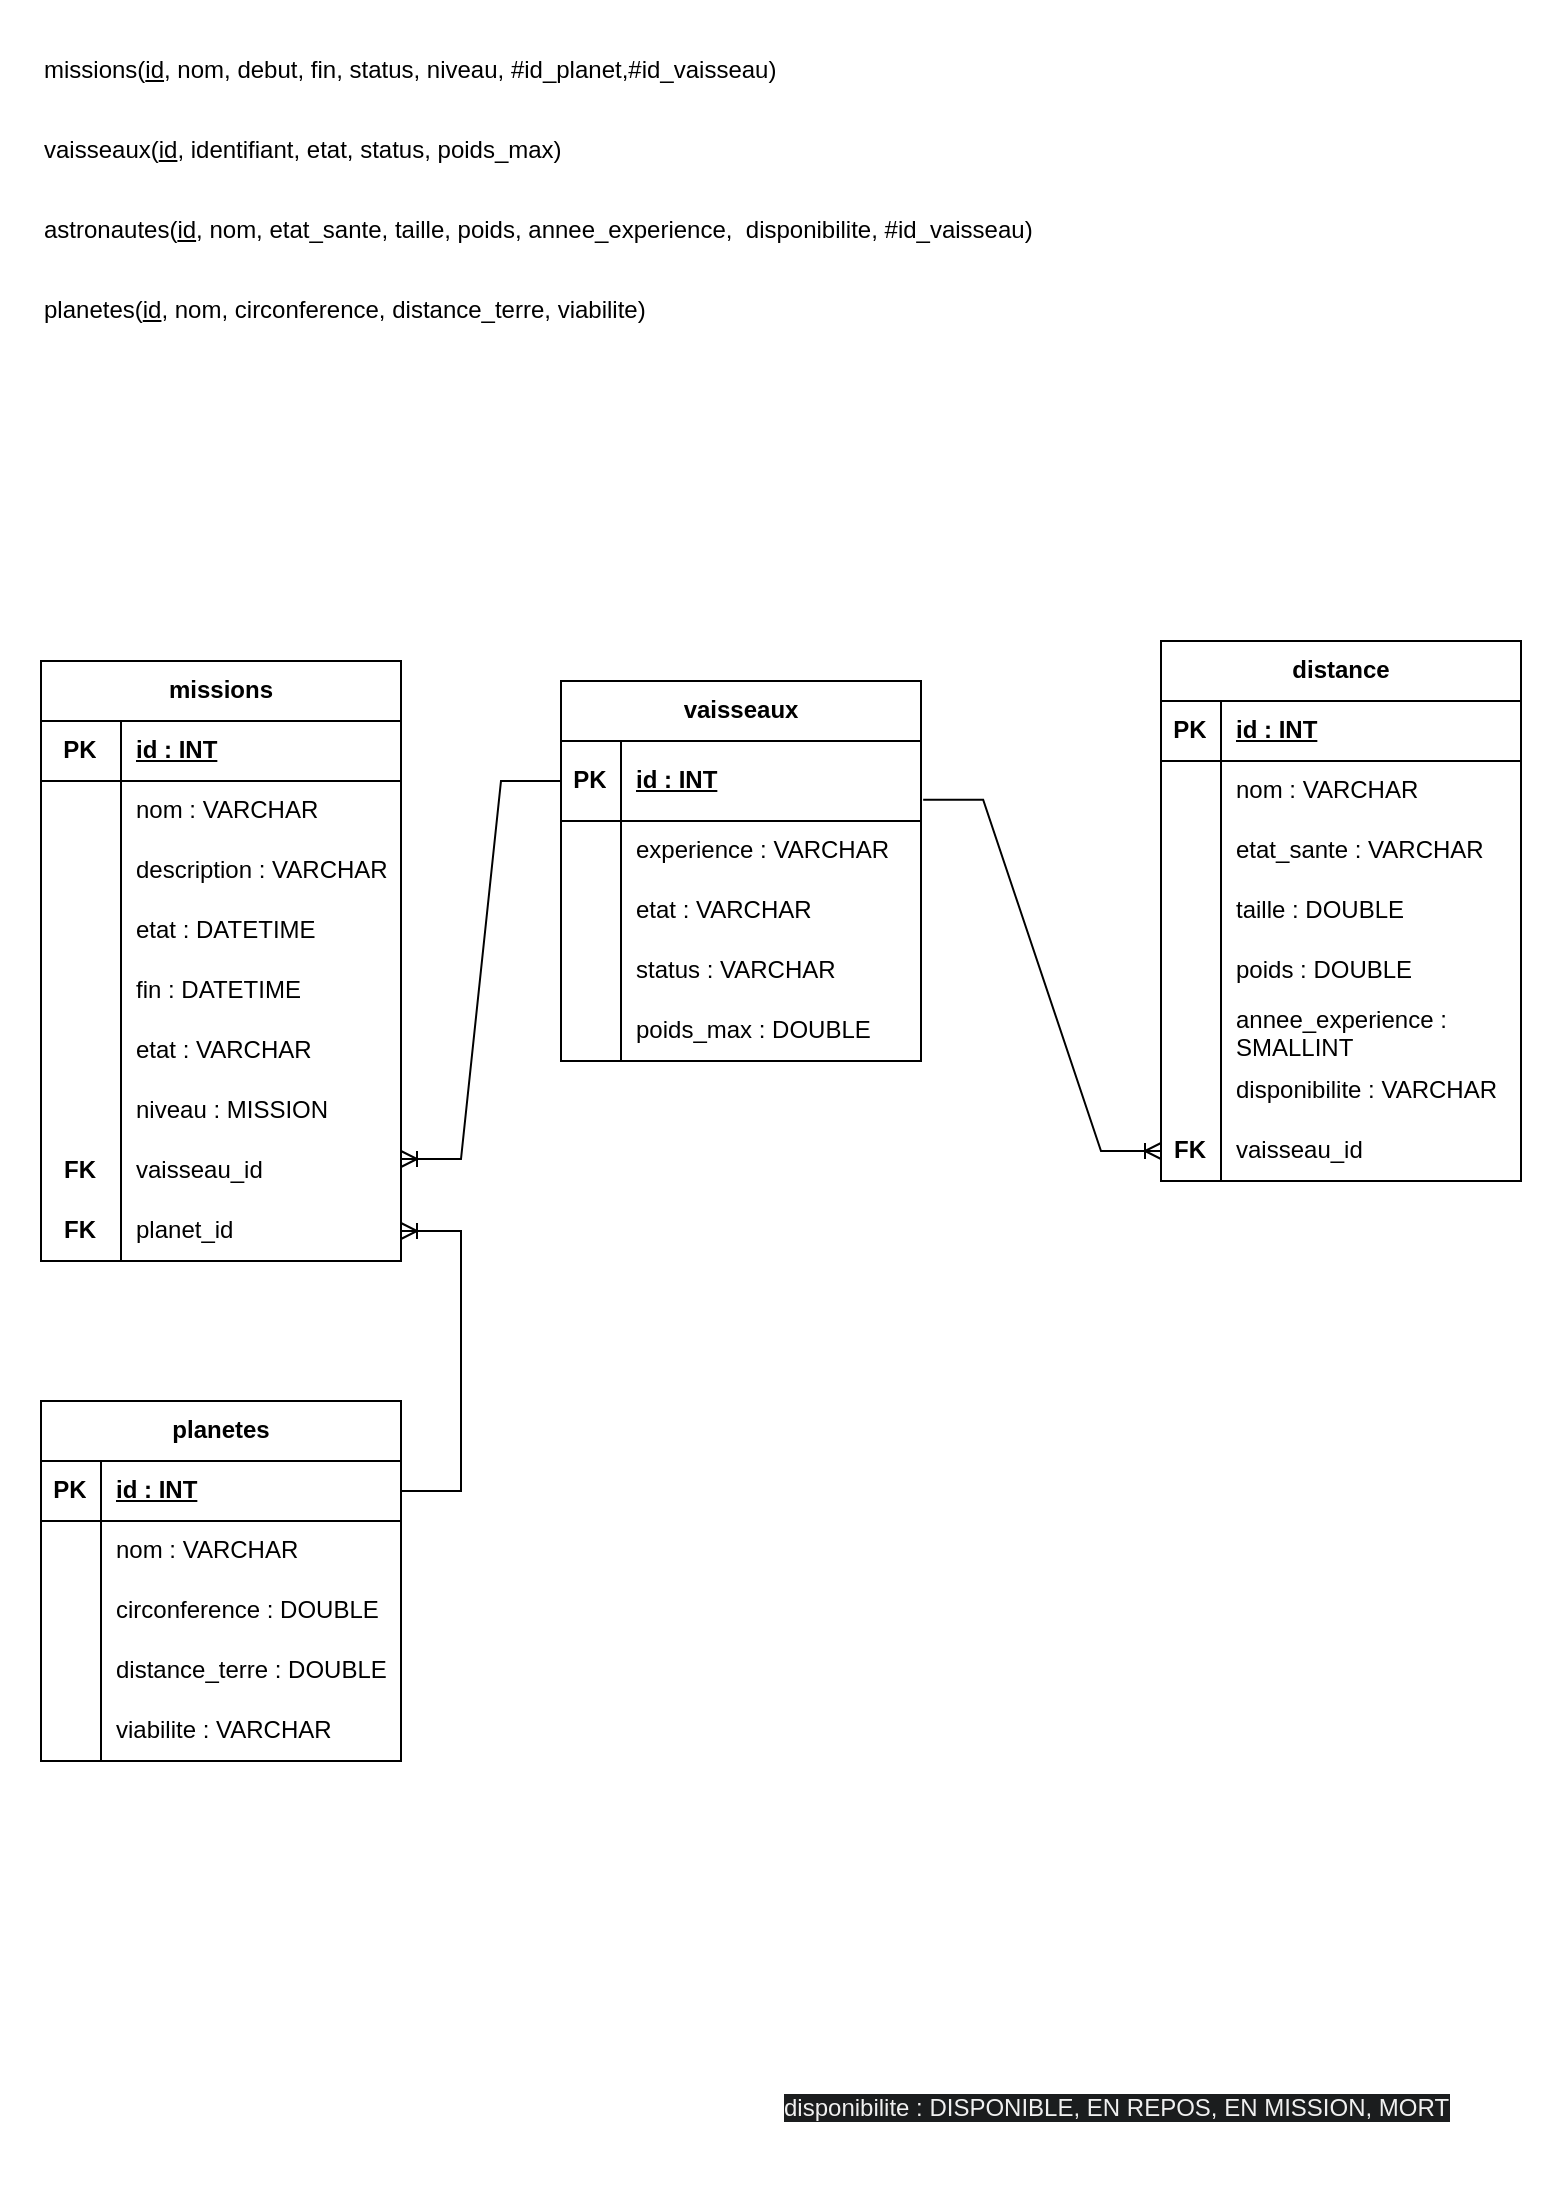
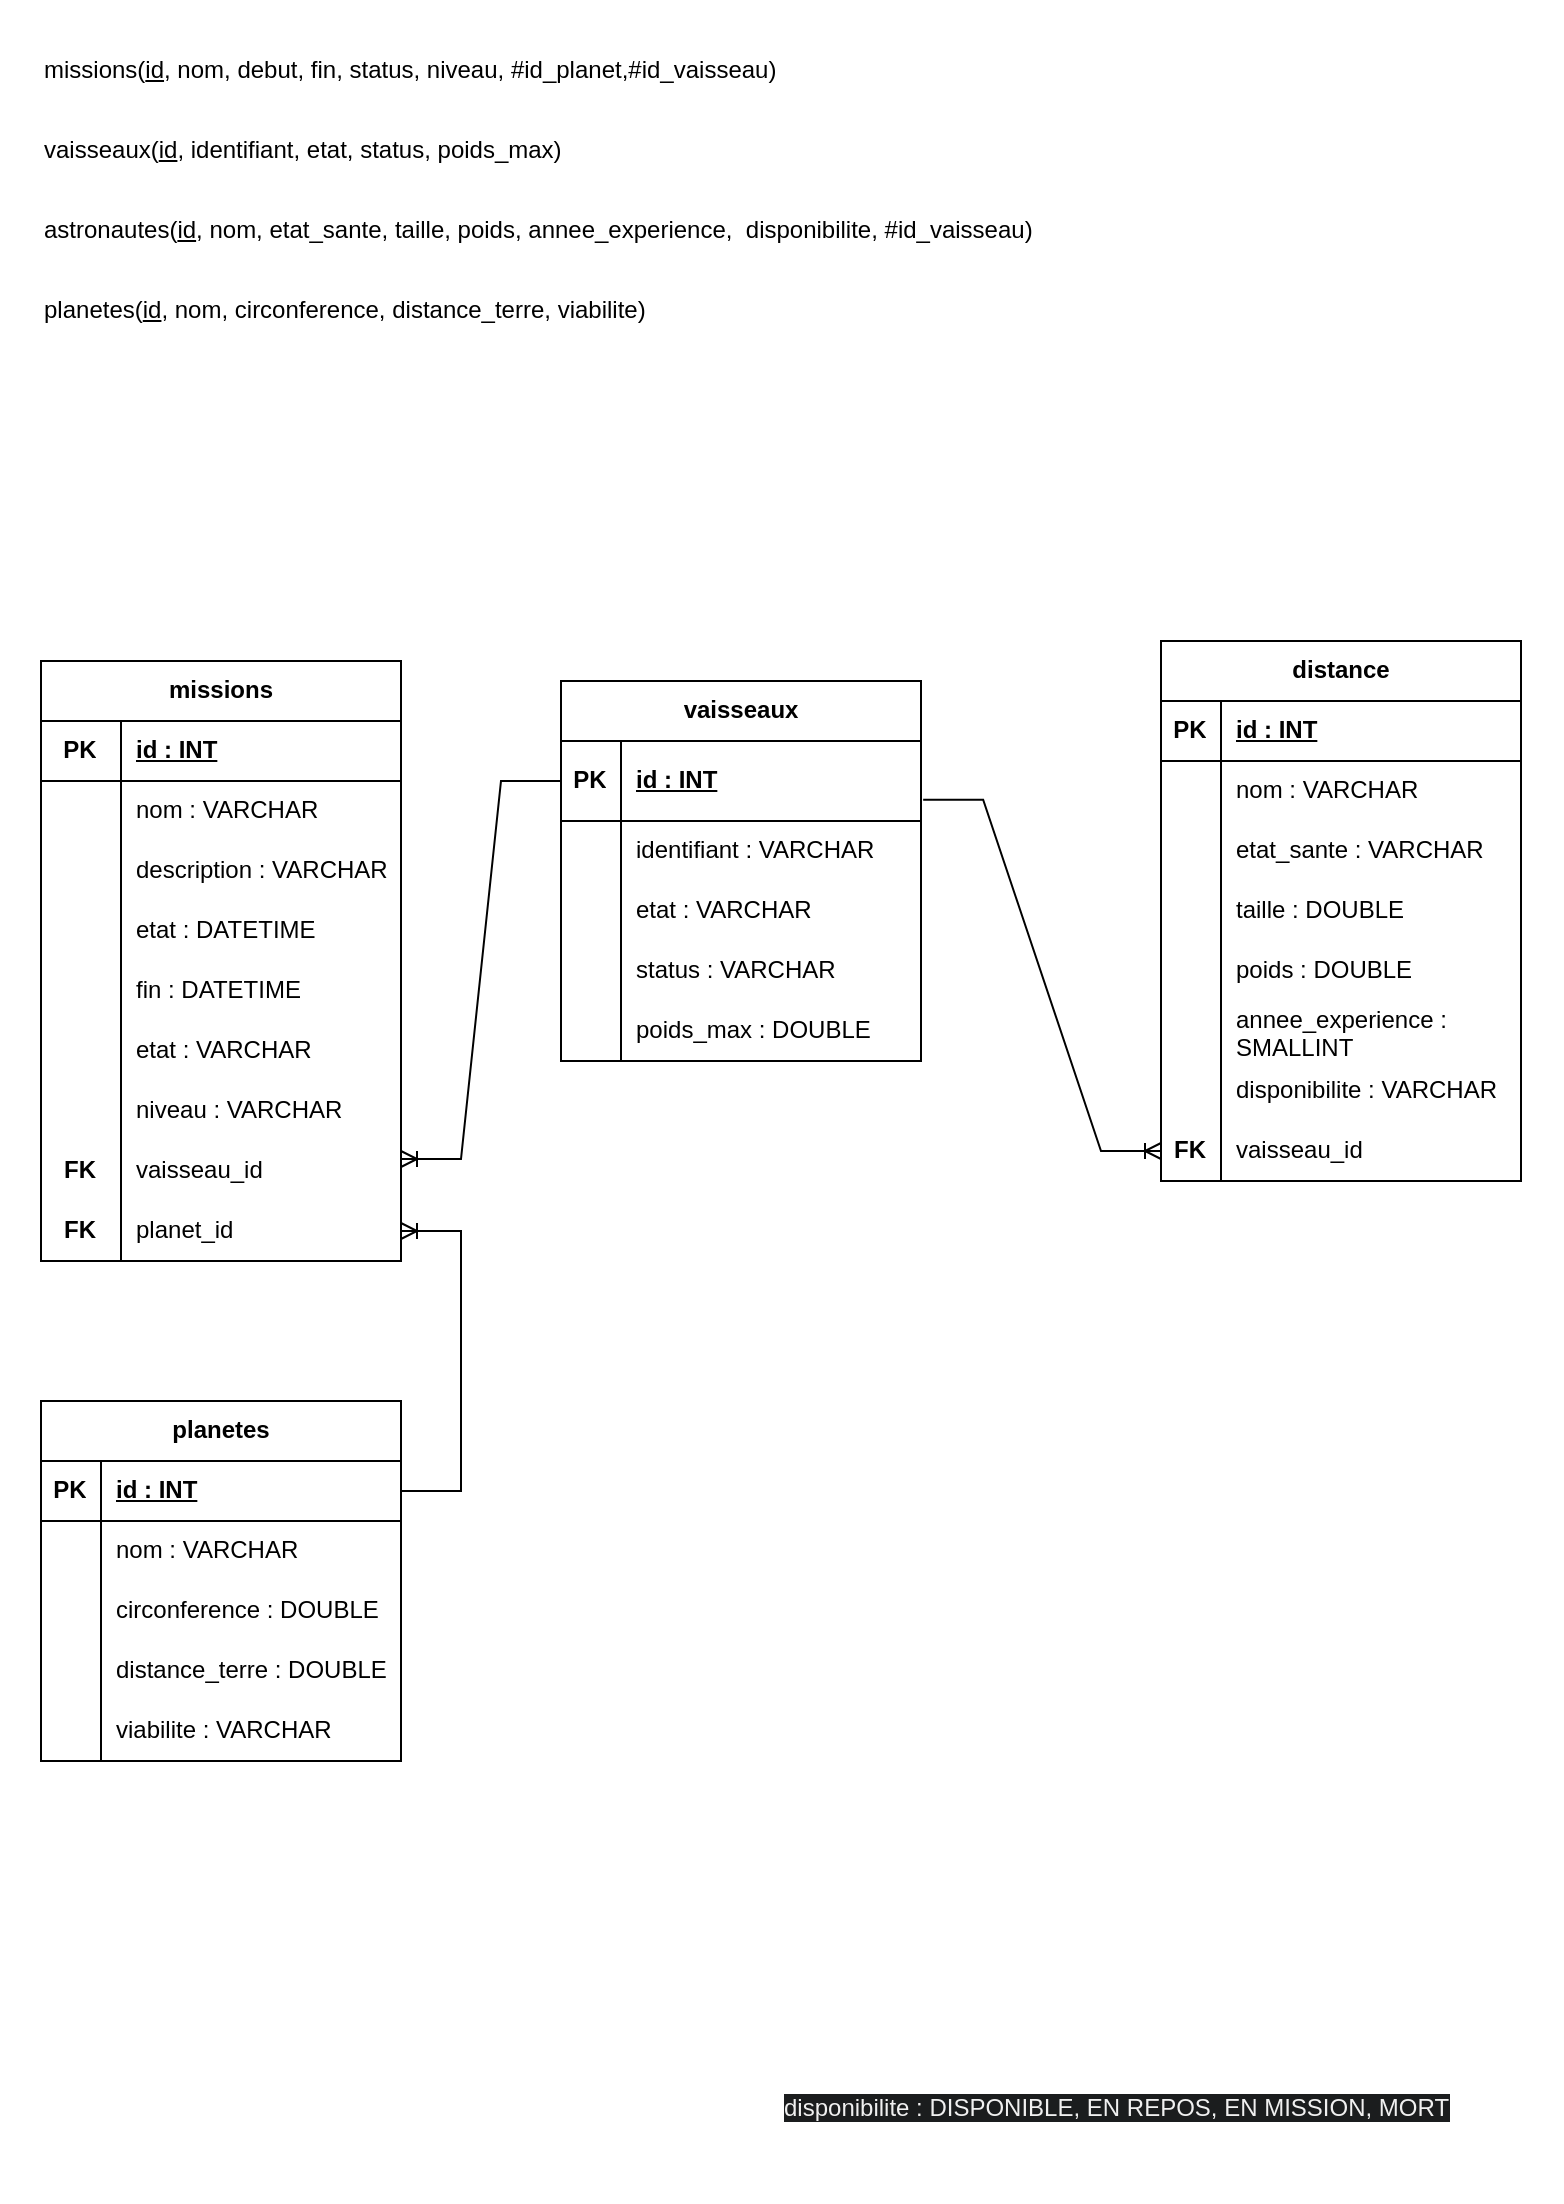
(759, 851) -> (759, 851)
(232, 1111) -> (232, 1111)
